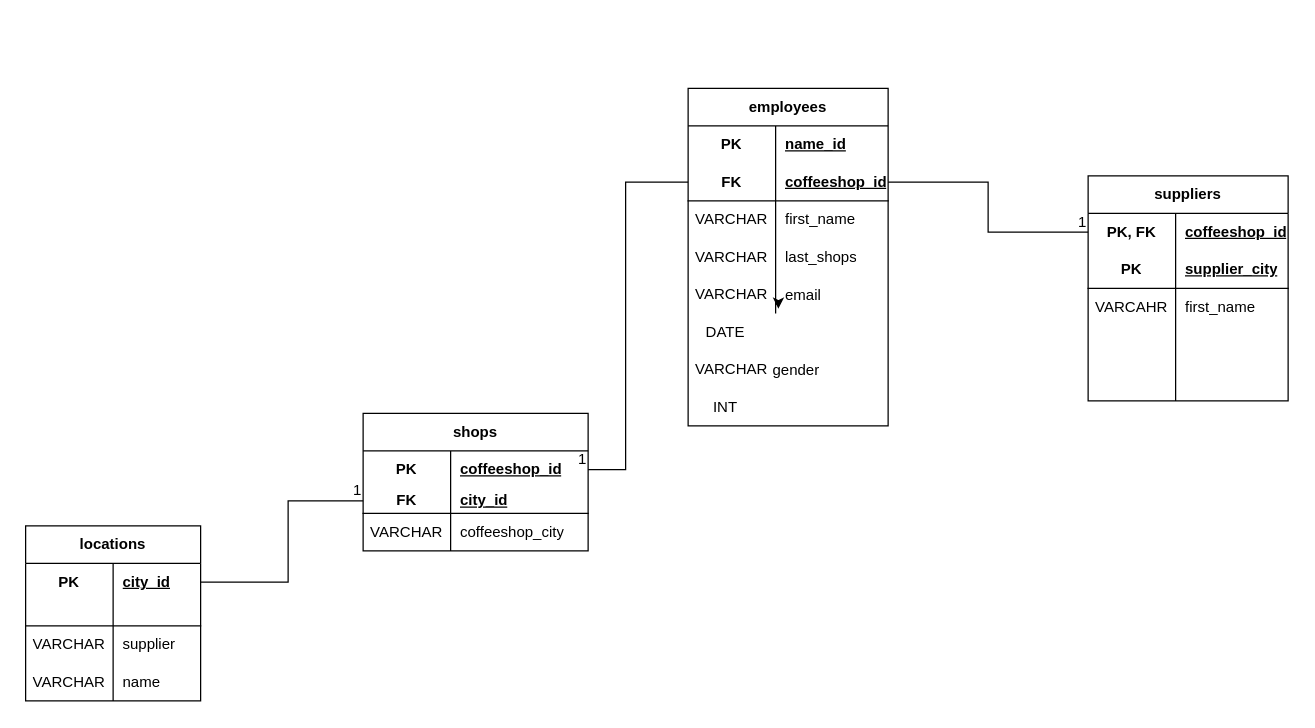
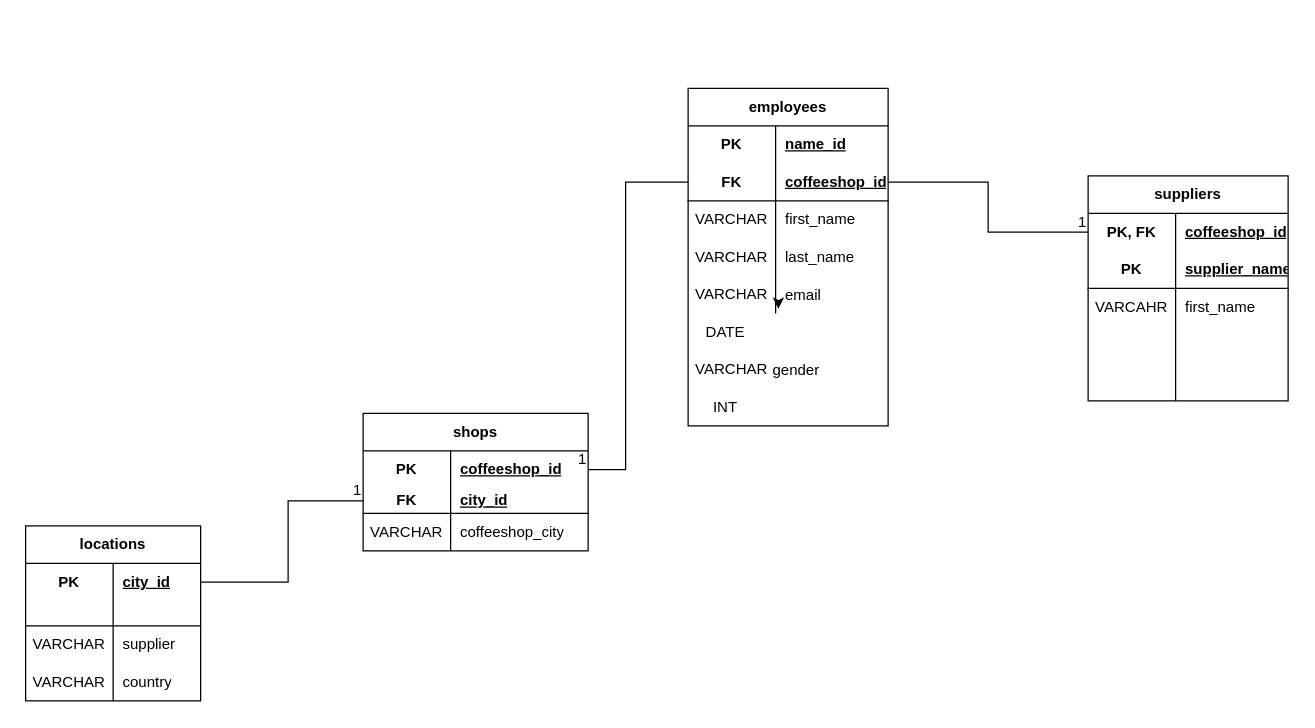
(826, 257) -> (821, 257)
(1234, 269) -> (1236, 269)
(140, 682) -> (153, 682)
